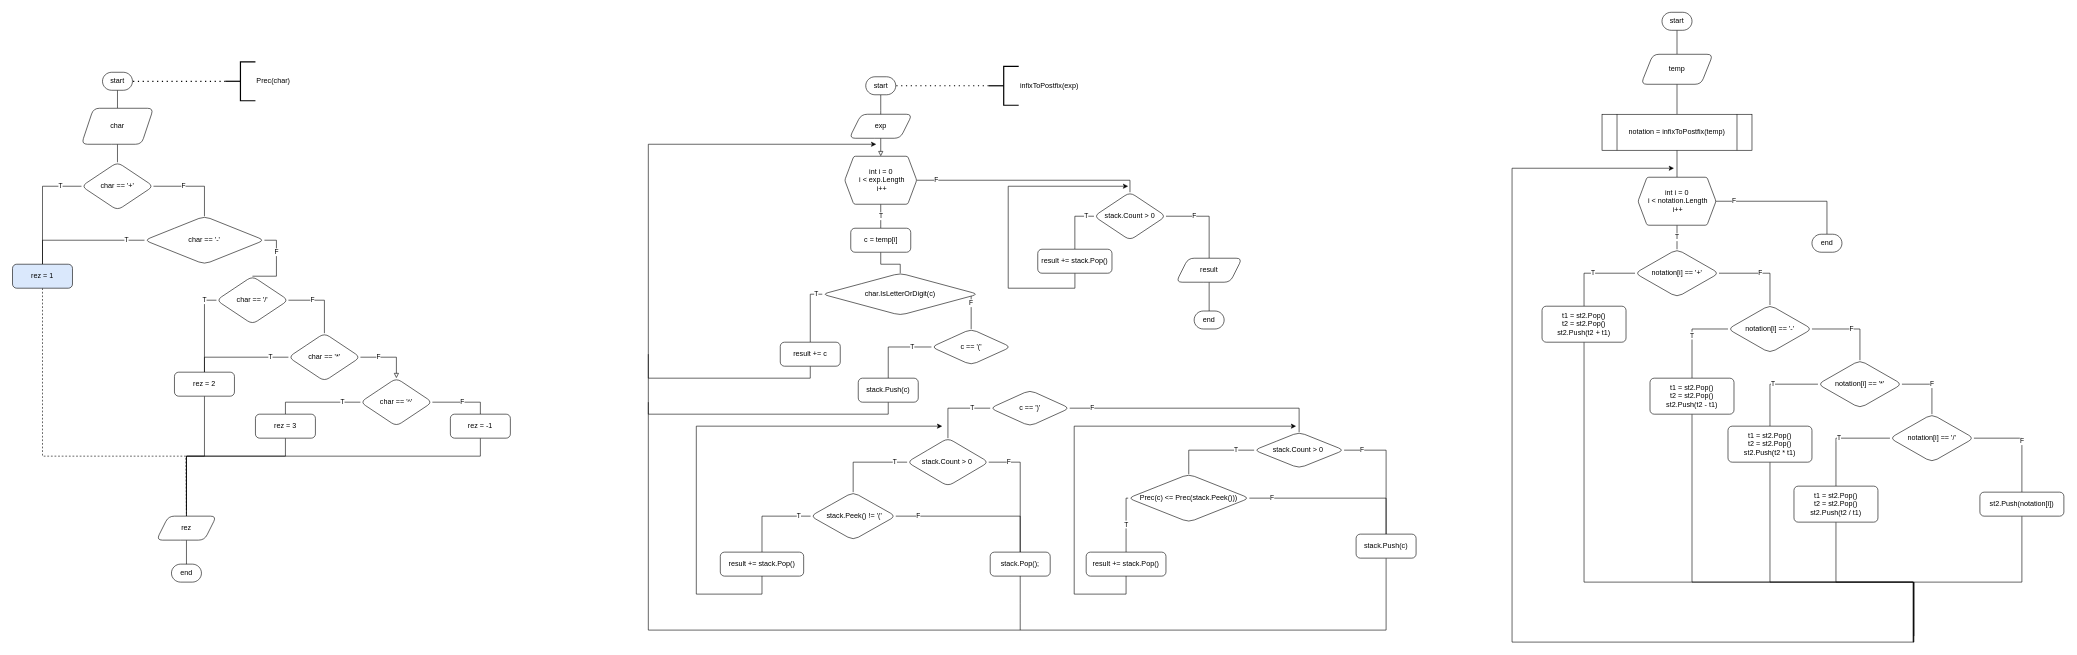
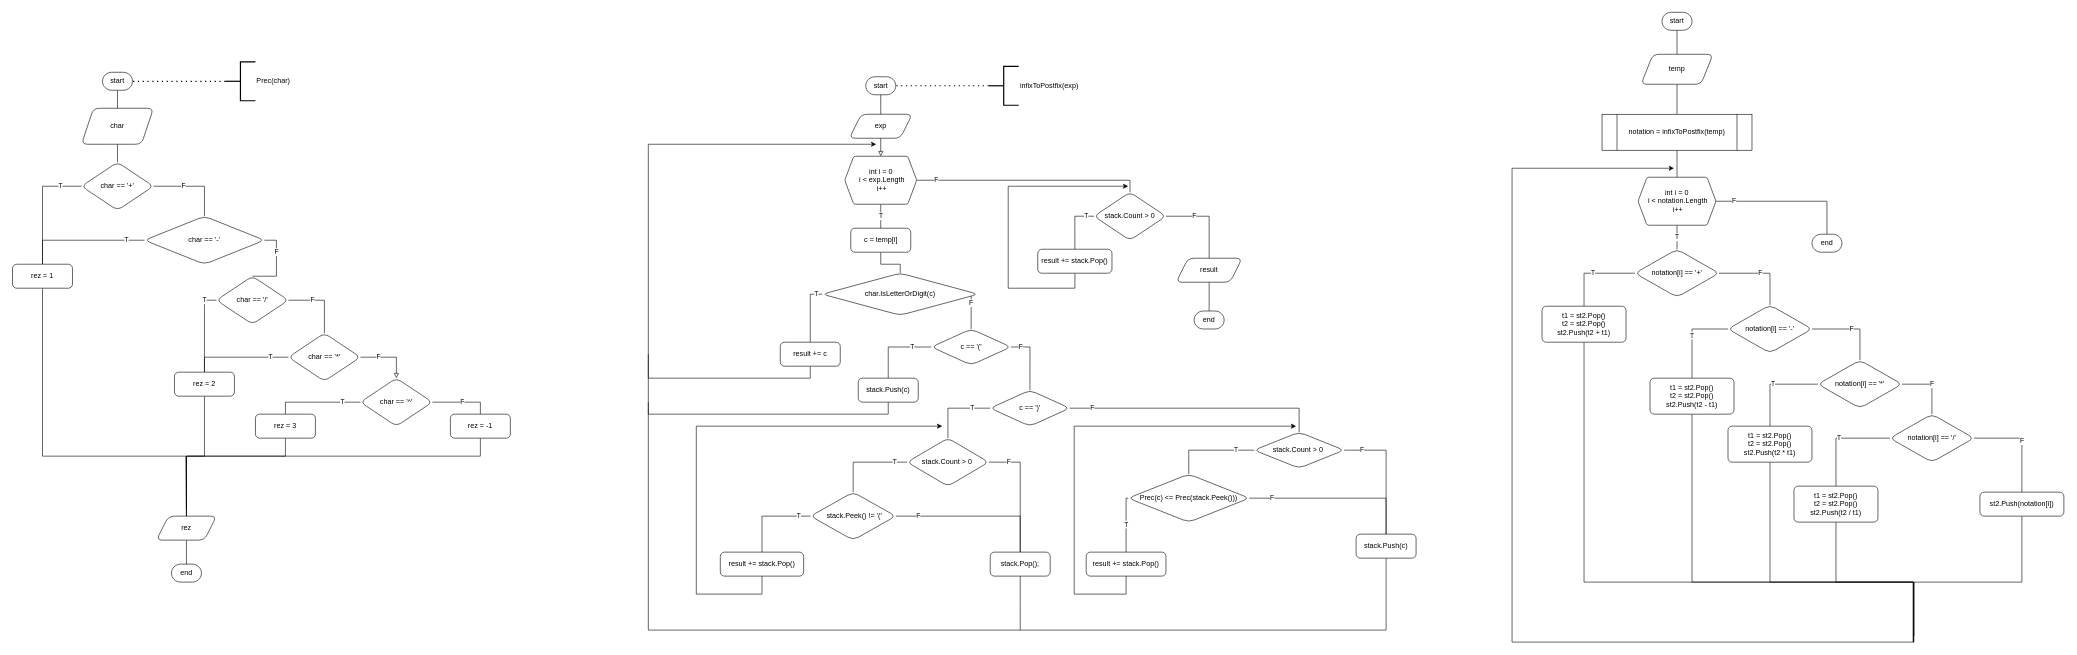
(42, 276) -> (42, 276)
none -> (1023, 347)
(42, 442) -> (42, 442)
